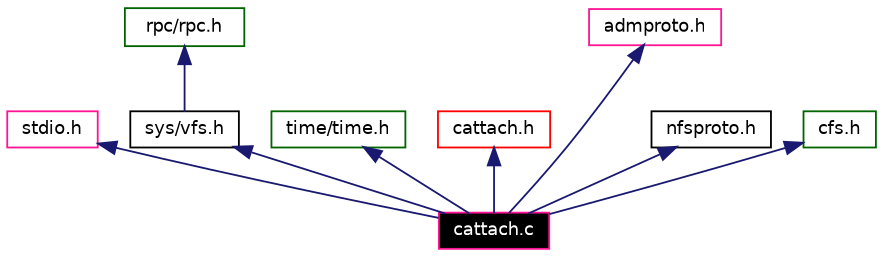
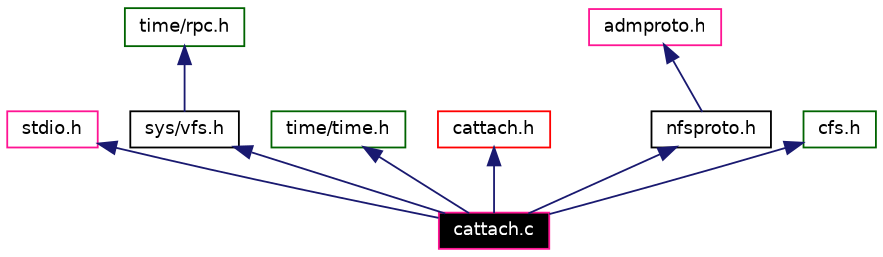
(185, 27) -> (185, 27)
(574, 138) -> (688, 86)
